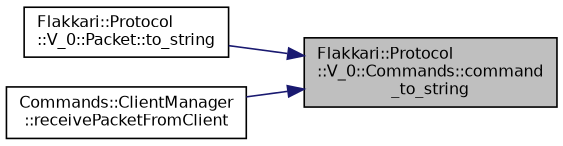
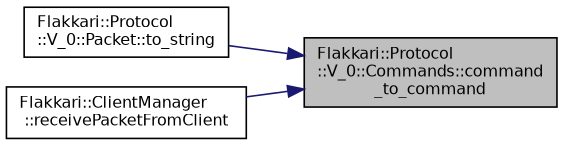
(431, 72) -> (431, 72)
(126, 113) -> (126, 113)
